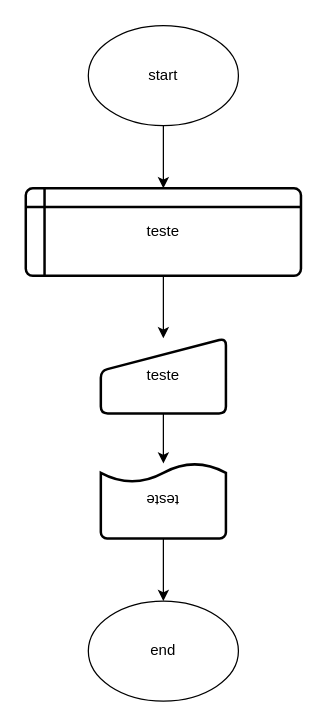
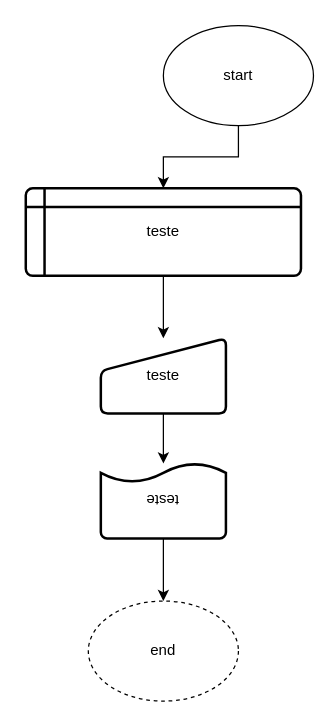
(163, 76) -> (238, 76)
(163, 651) -> (163, 651)
